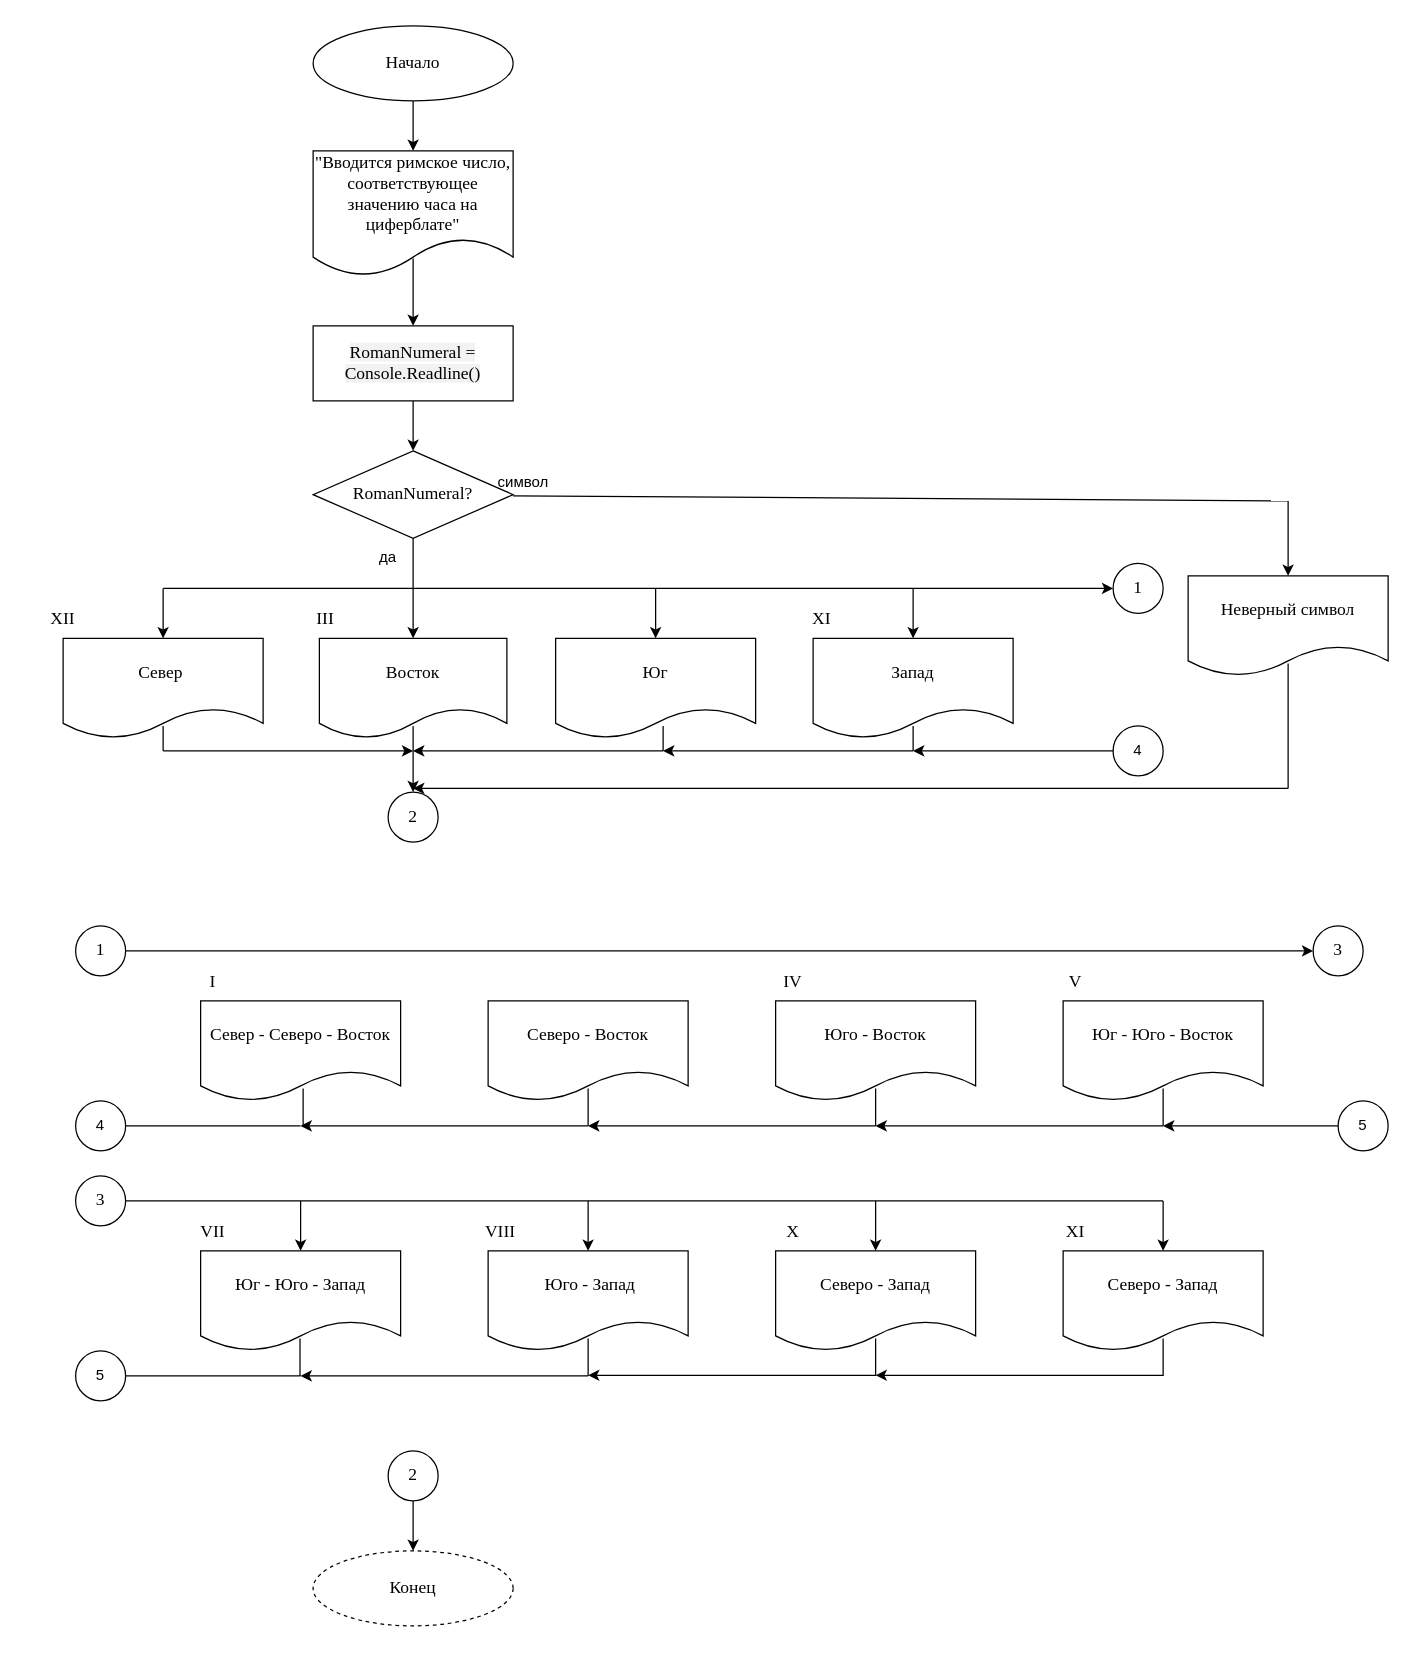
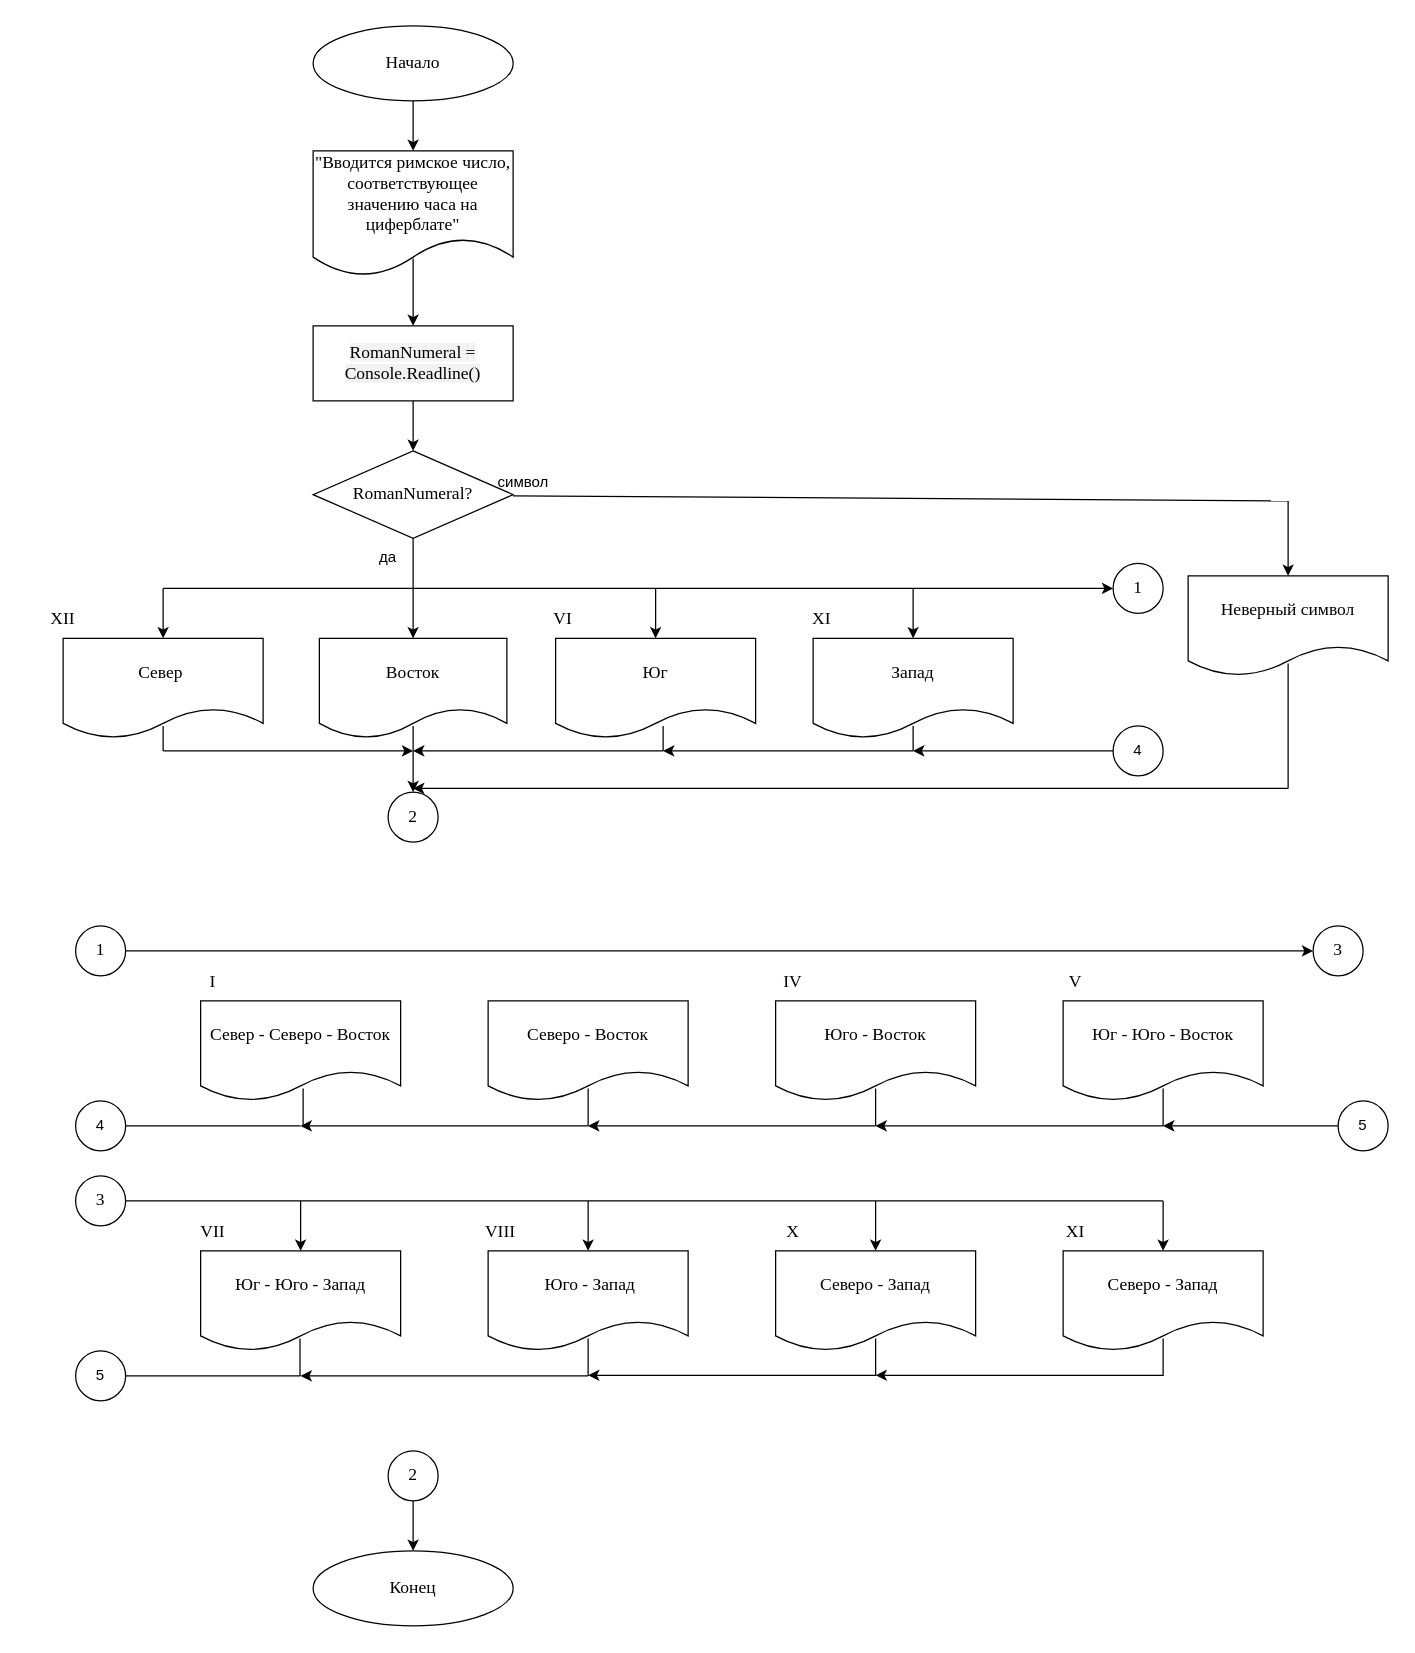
(326, 619) -> none
none -> (563, 619)
(413, 1588) -> (413, 1588)
